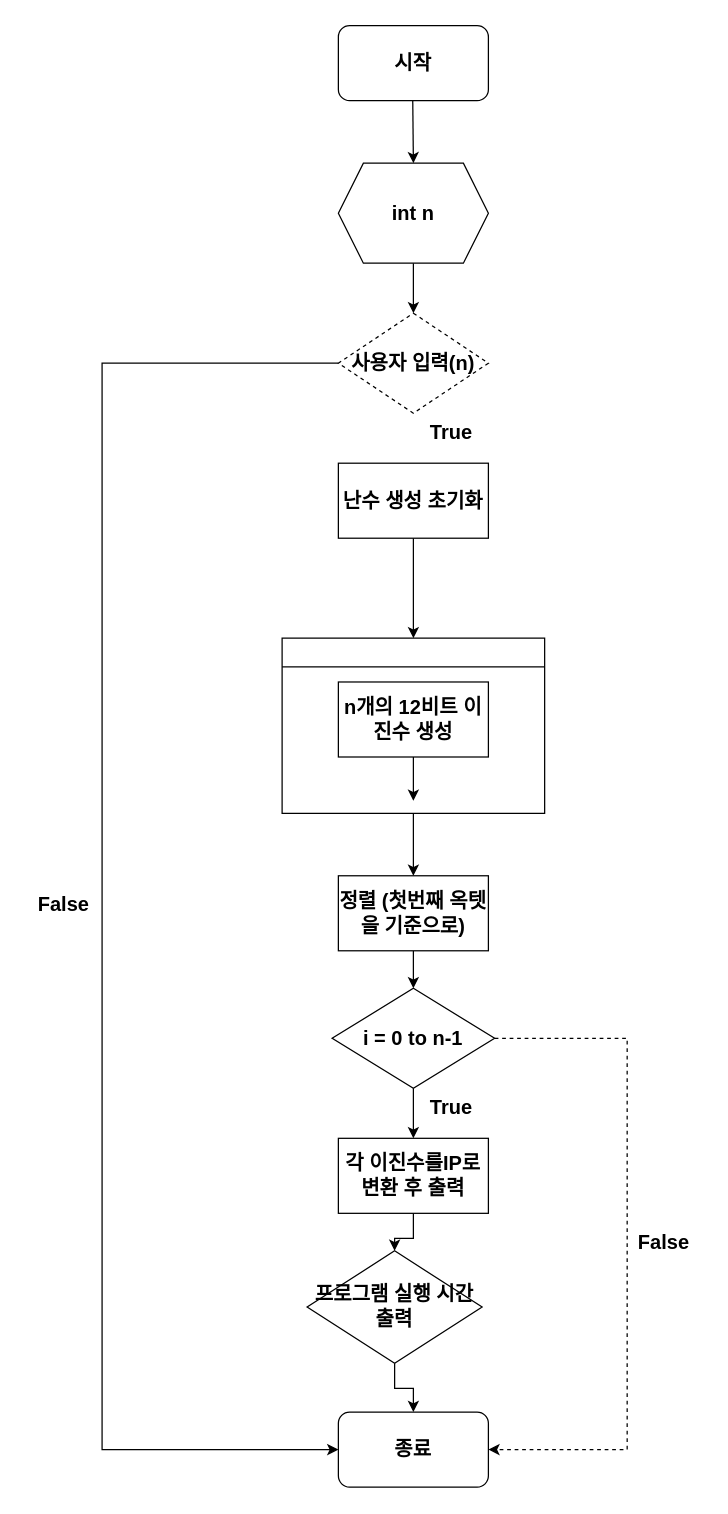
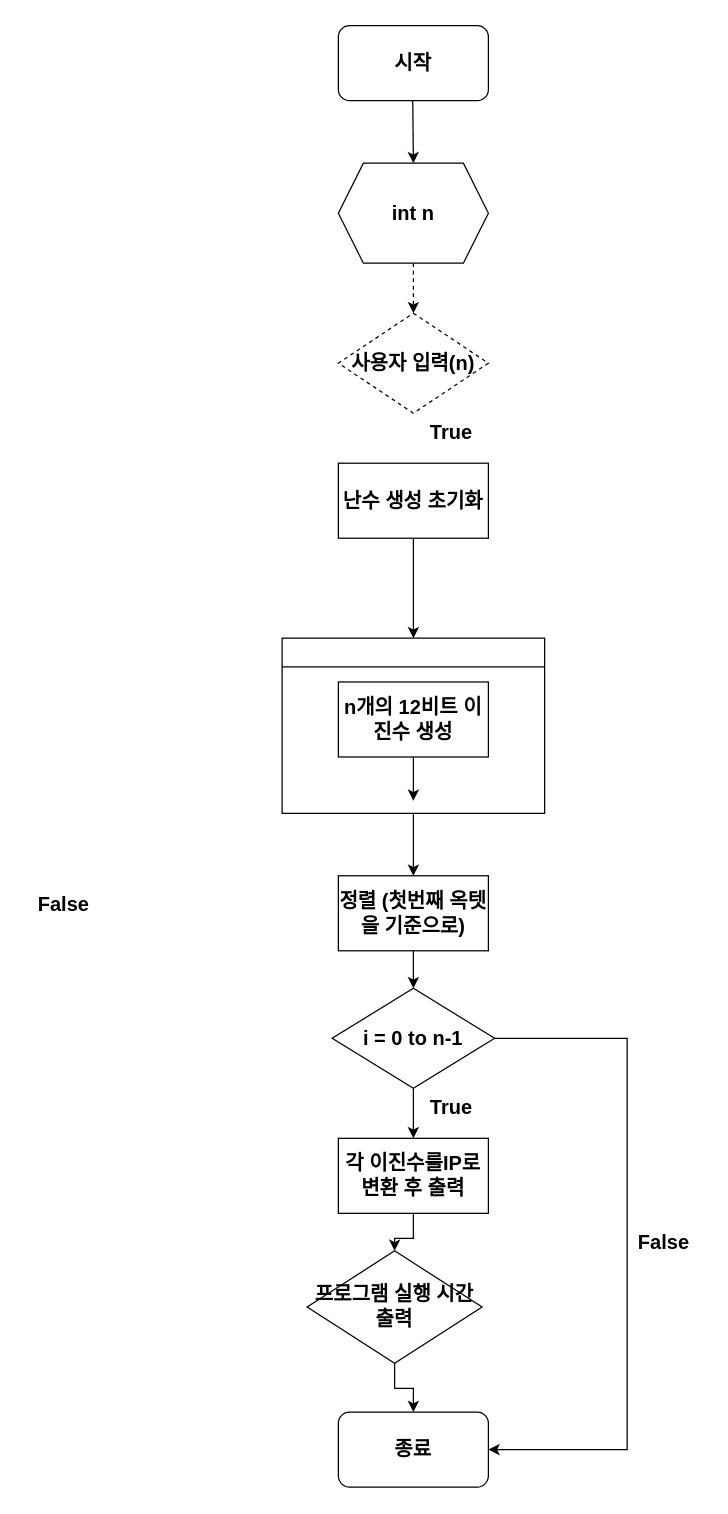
(413, 283) -> (413, 283)
(102, 902) -> none
(627, 1243) -> (627, 1243)
